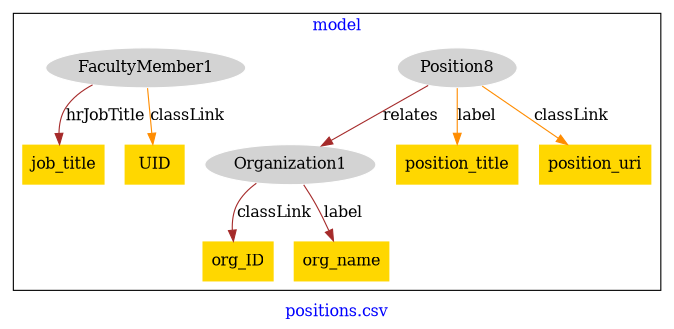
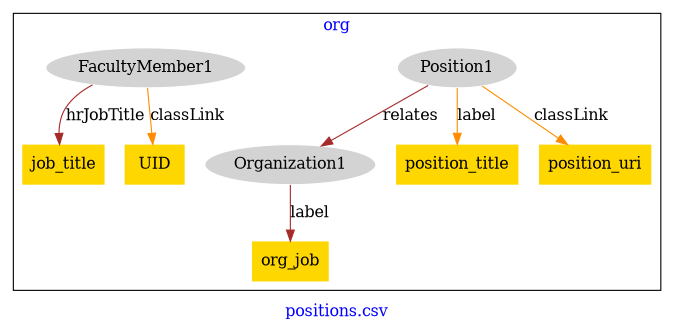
(337, 26) -> (337, 26)
(457, 68) -> (457, 68)
(238, 261) -> none
(342, 261) -> (290, 261)
